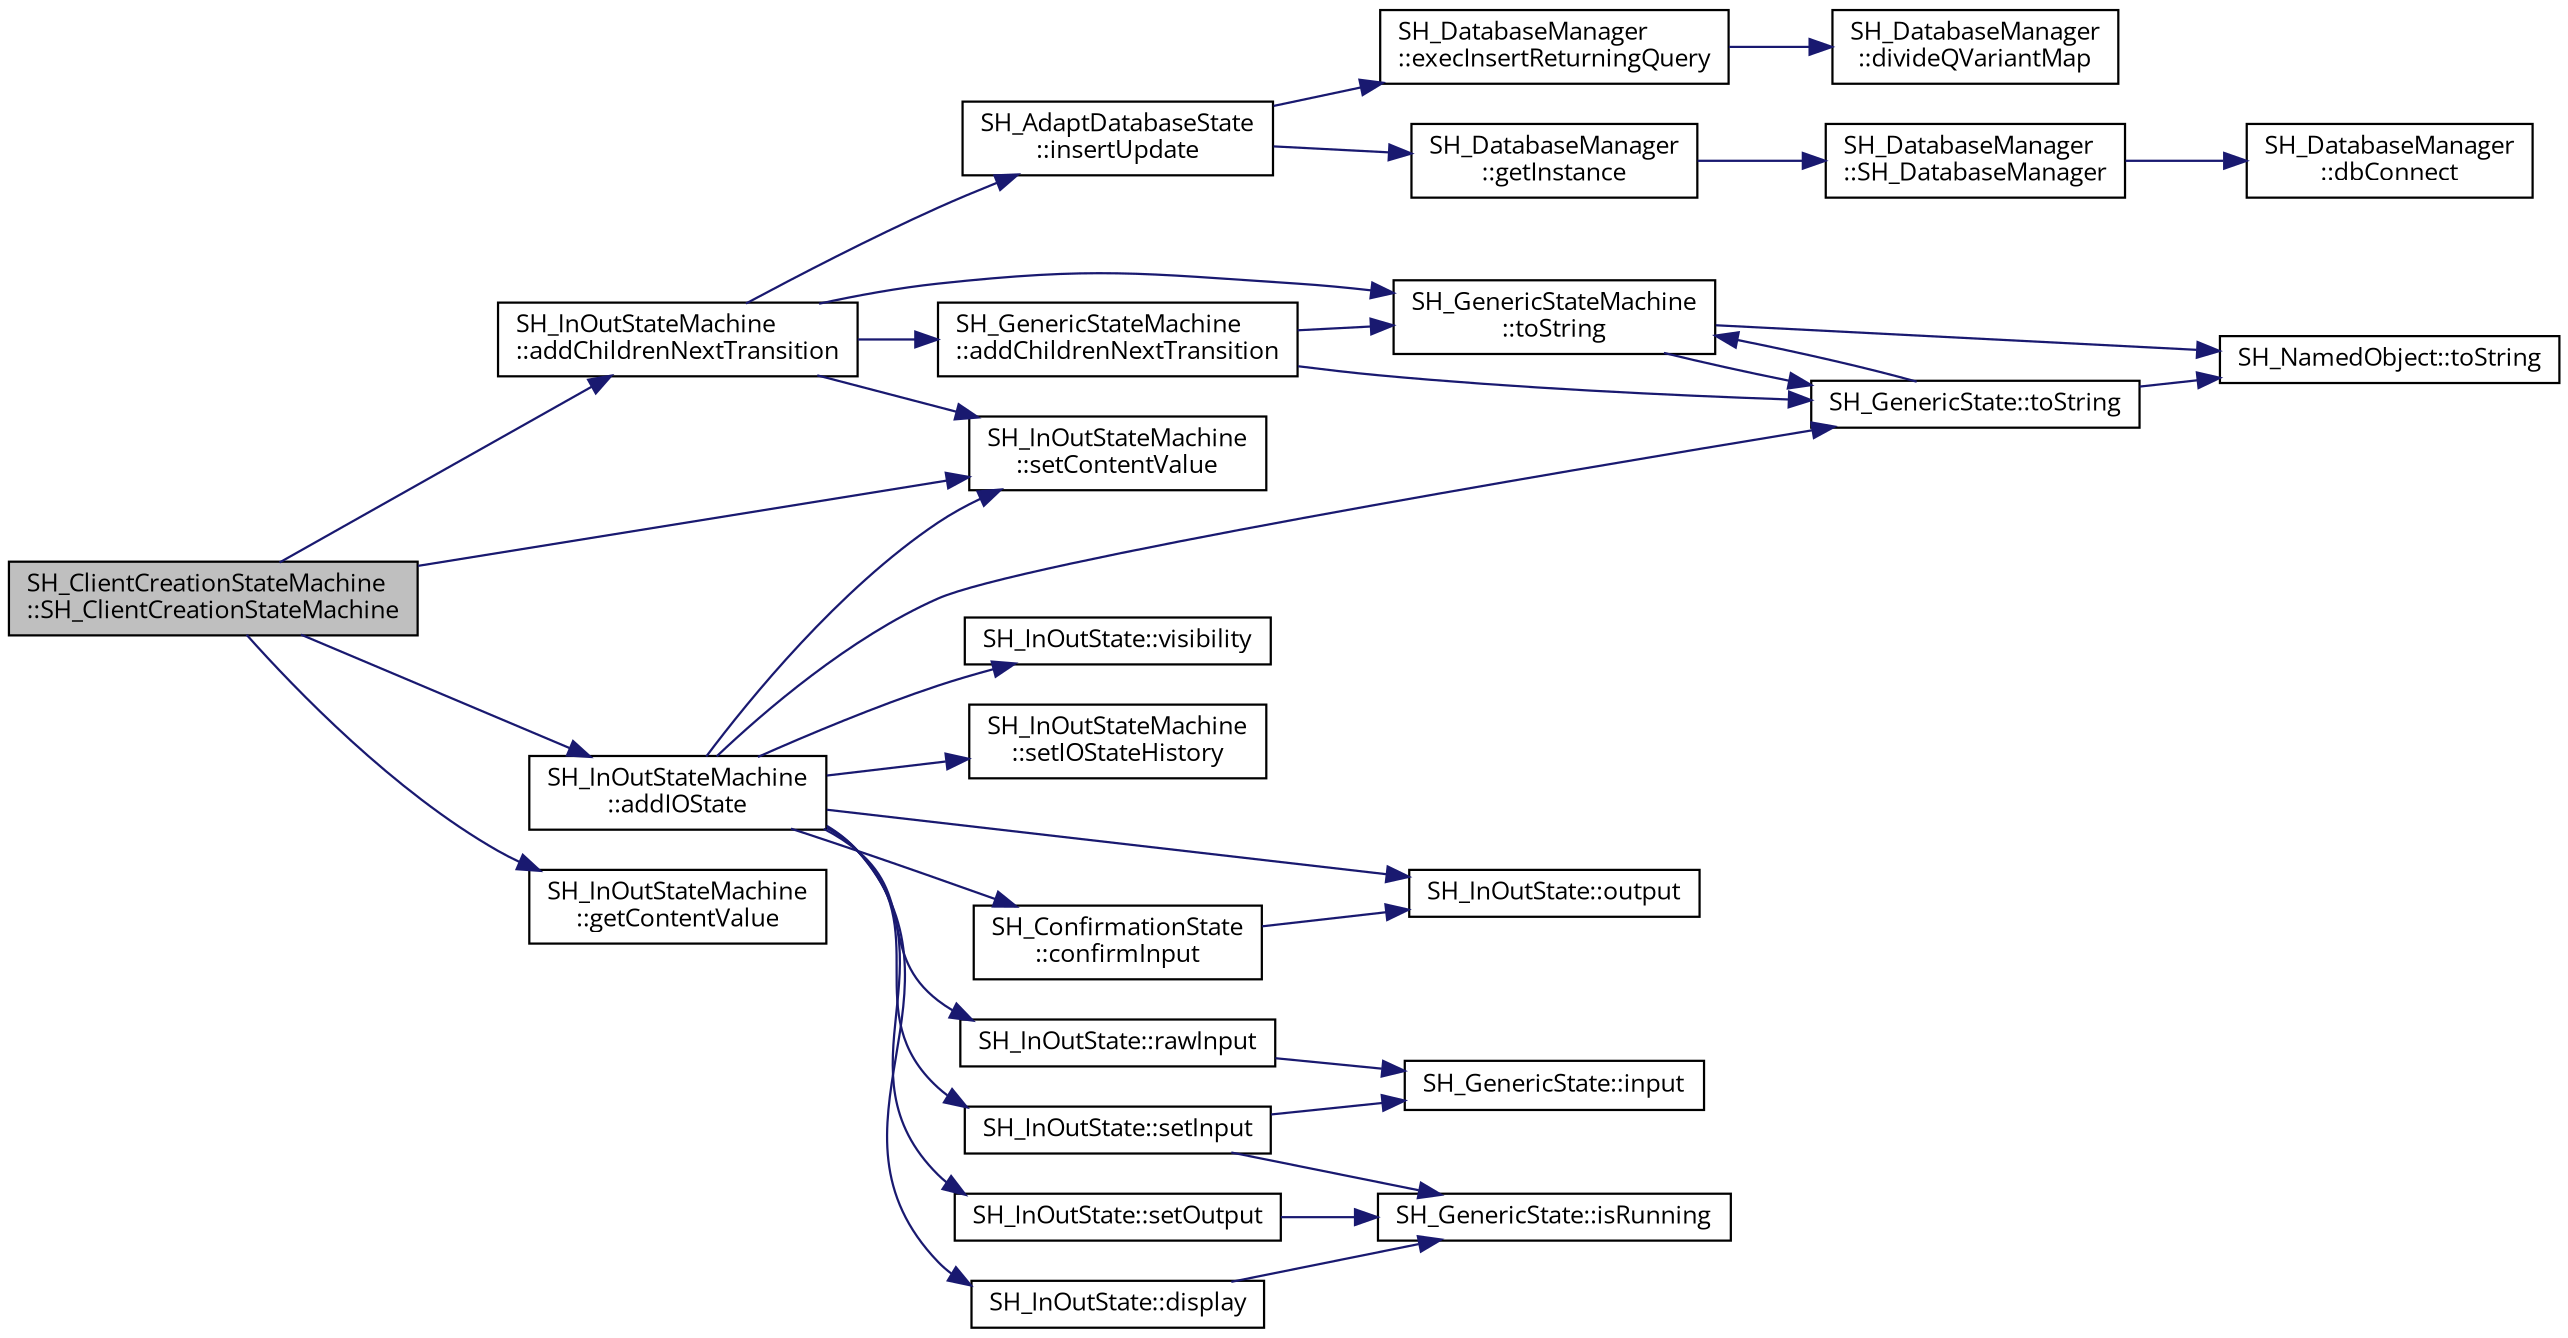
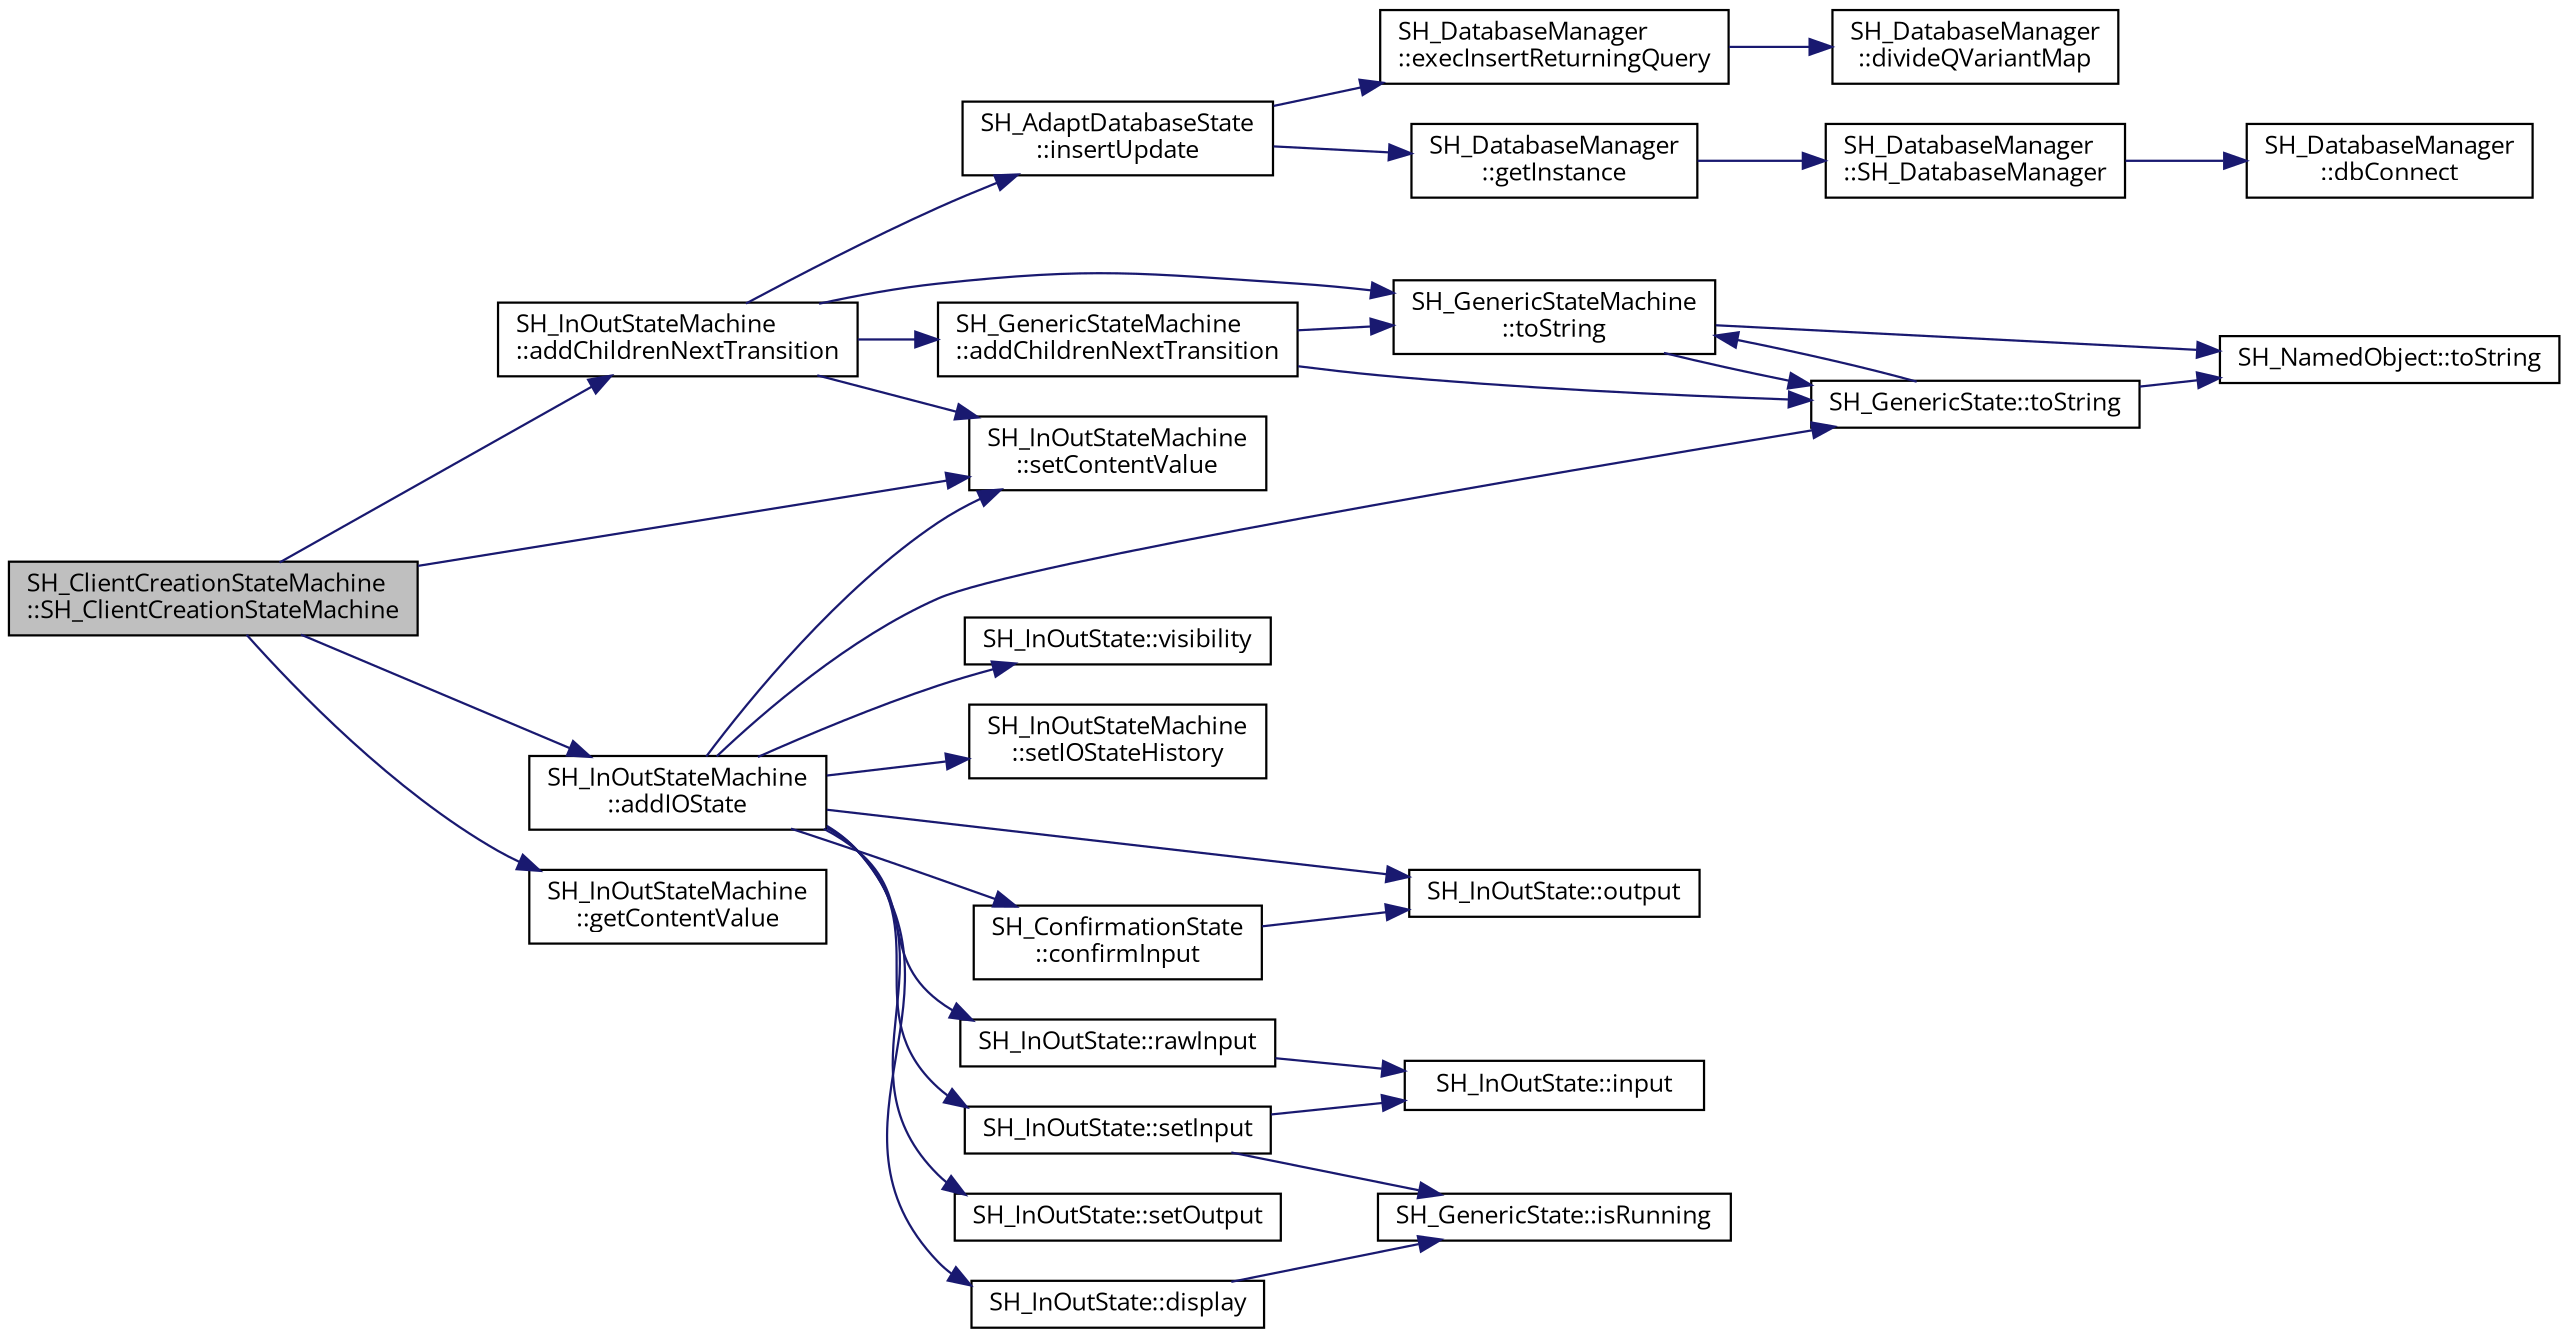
(1554, 1085) -> (1554, 1085)
(1318, 1217) -> none
